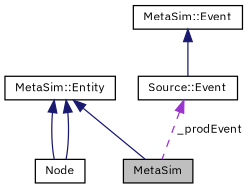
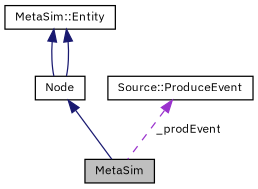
(188, 17) -> none
(188, 88) -> (180, 88)
(114, 134) -> (94, 135)
